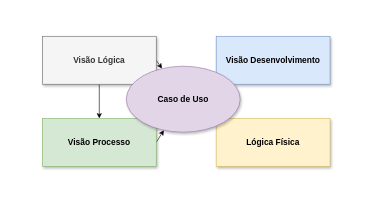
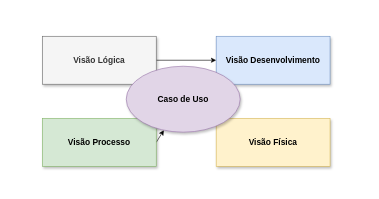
(158, 63) -> (210, 60)
(99, 113) -> none
(273, 143) -> (273, 143)
